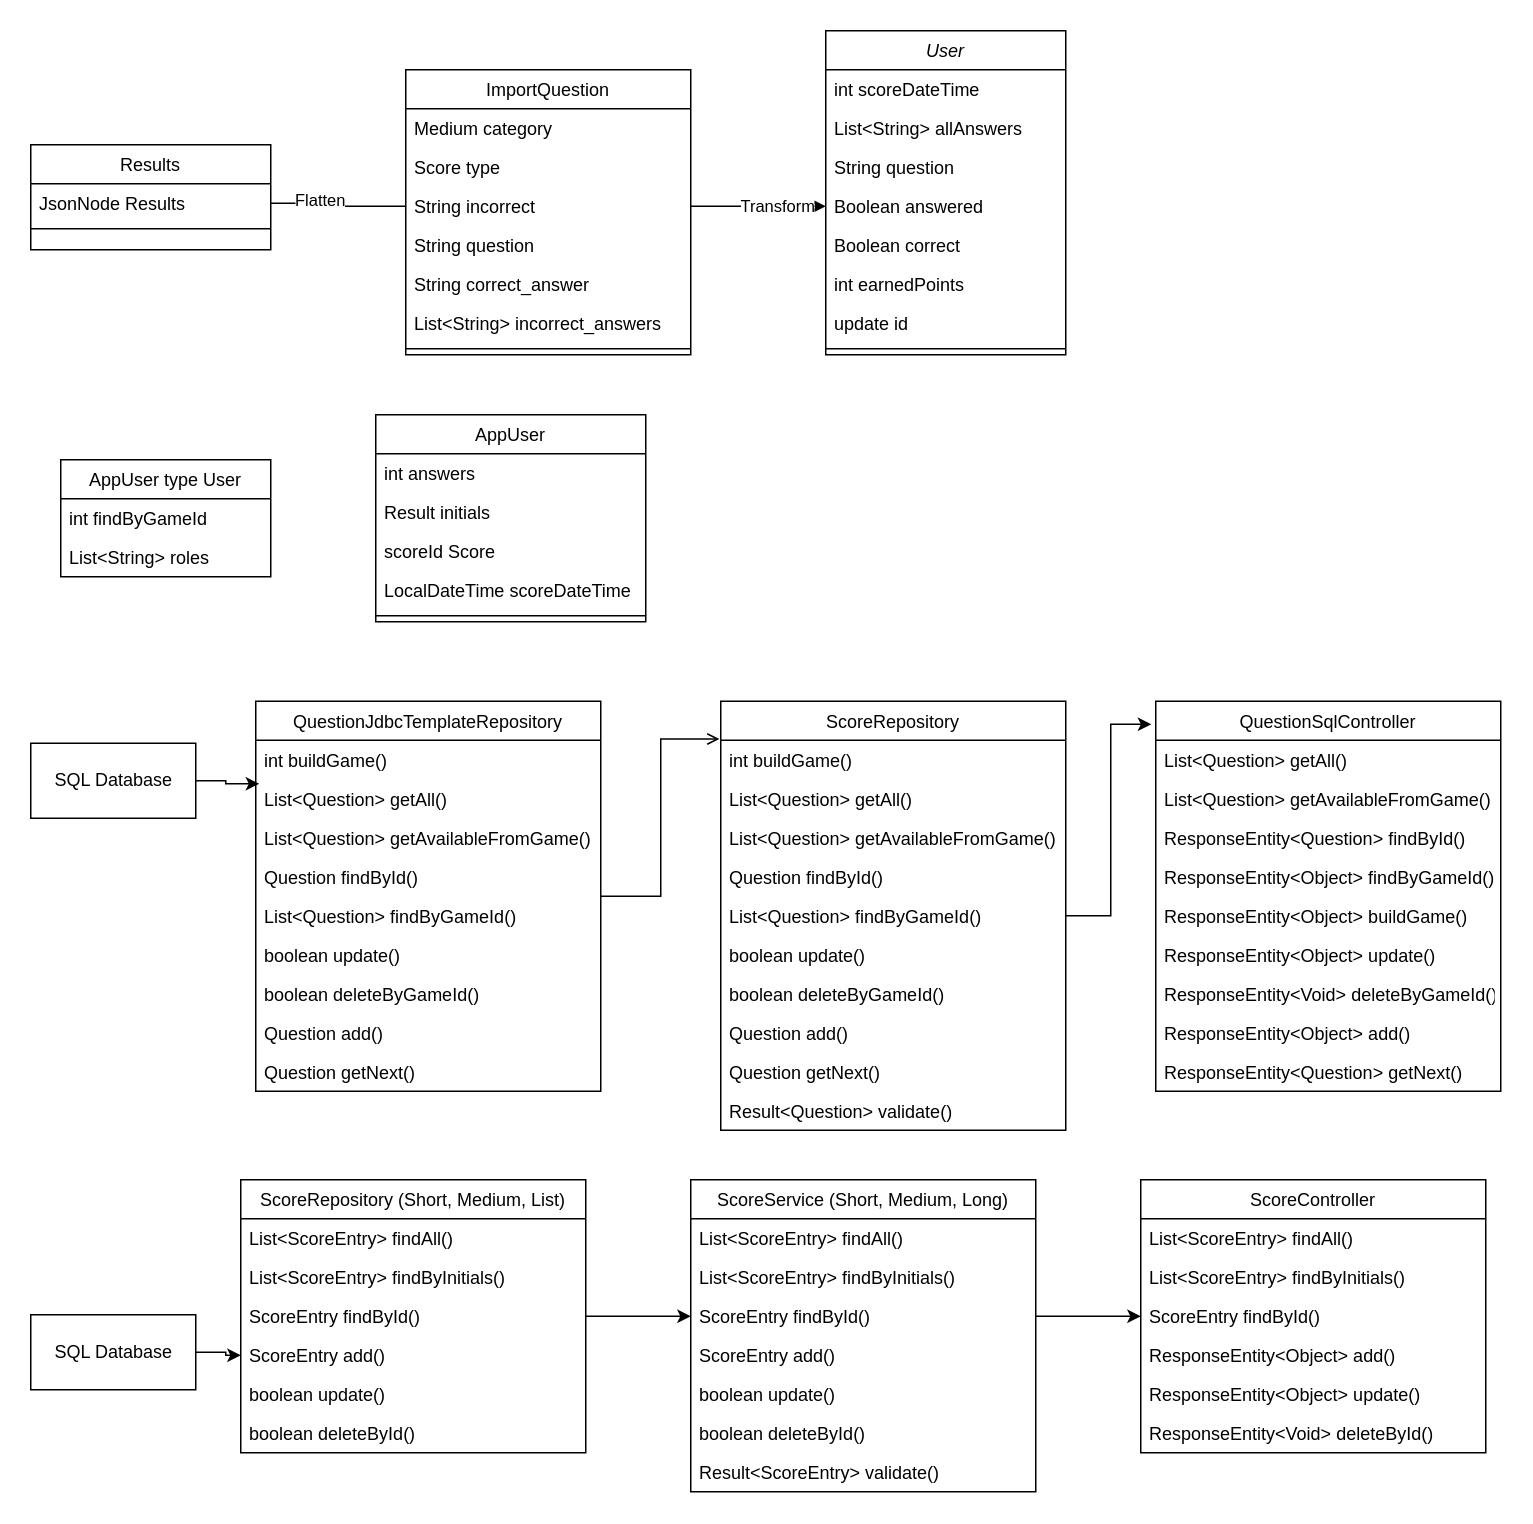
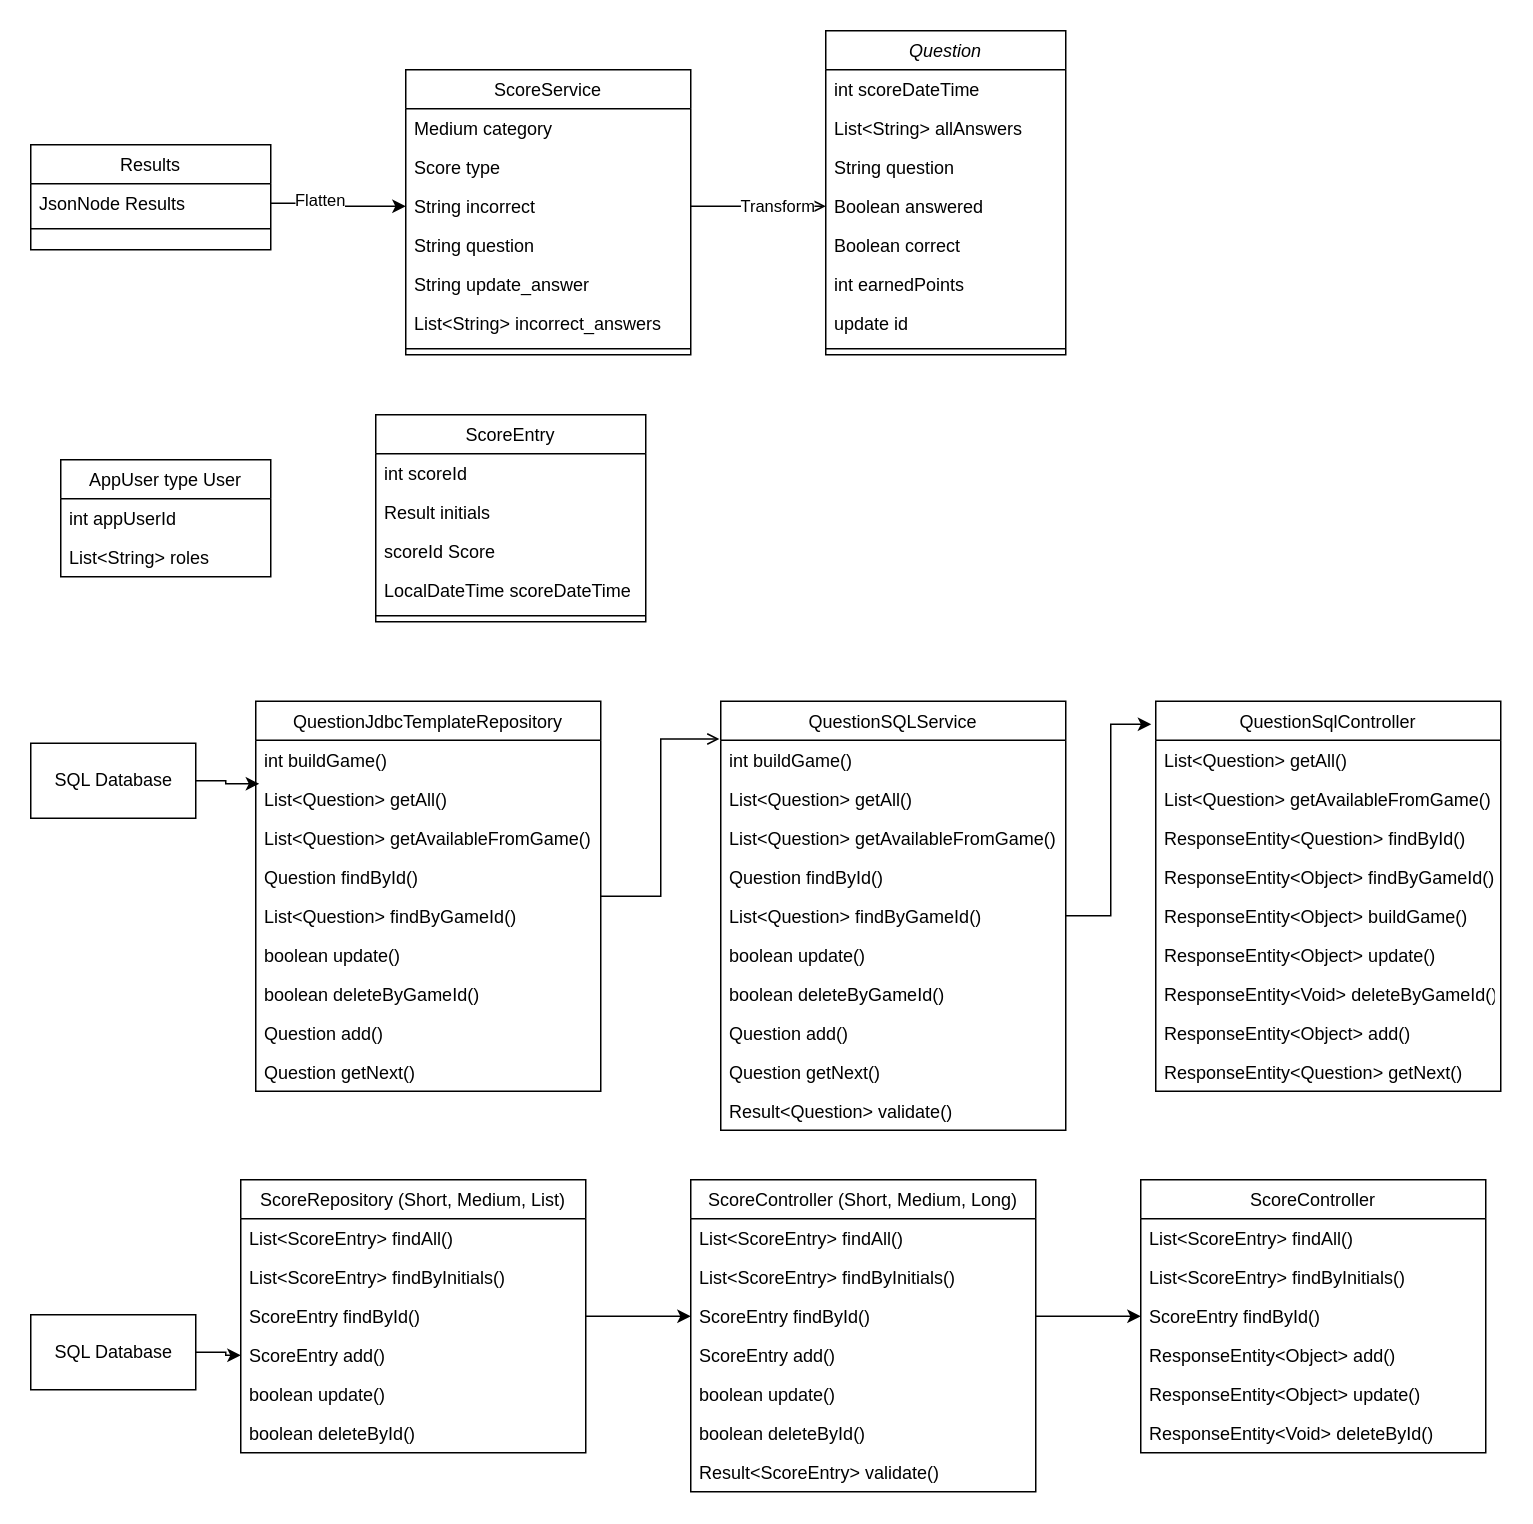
(945, 51) -> (945, 51)
(548, 90) -> (548, 90)
(397, 206) -> (394, 206)
(814, 206) -> (817, 206)
(515, 285) -> (510, 285)
(510, 435) -> (510, 435)
(435, 474) -> (435, 474)
(143, 519) -> (130, 519)
(893, 722) -> (893, 722)
(863, 1200) -> (863, 1200)
